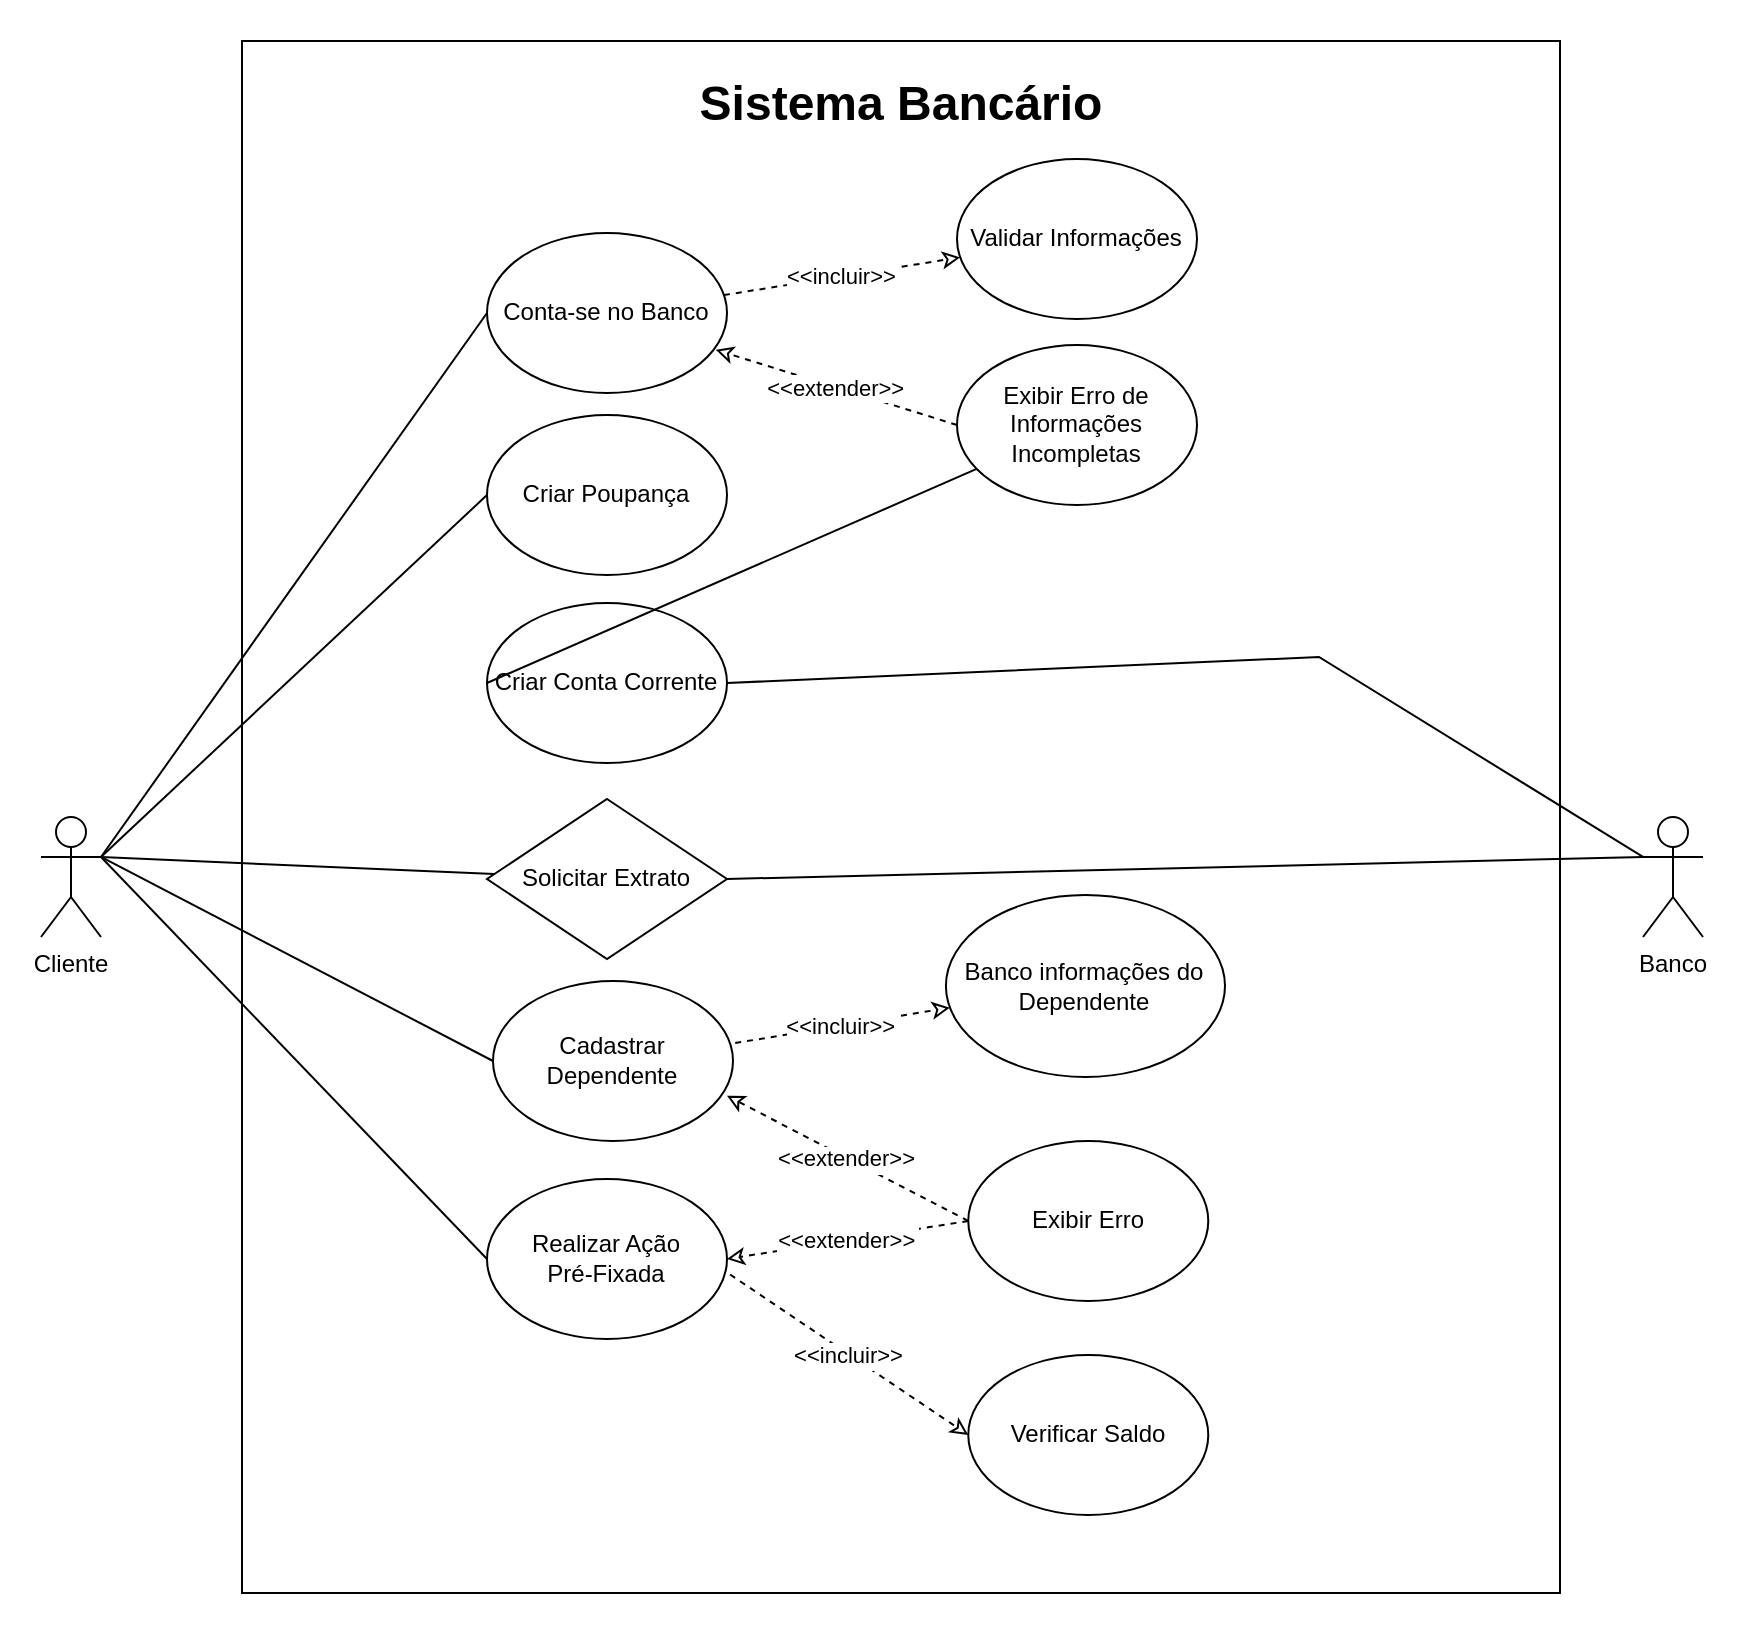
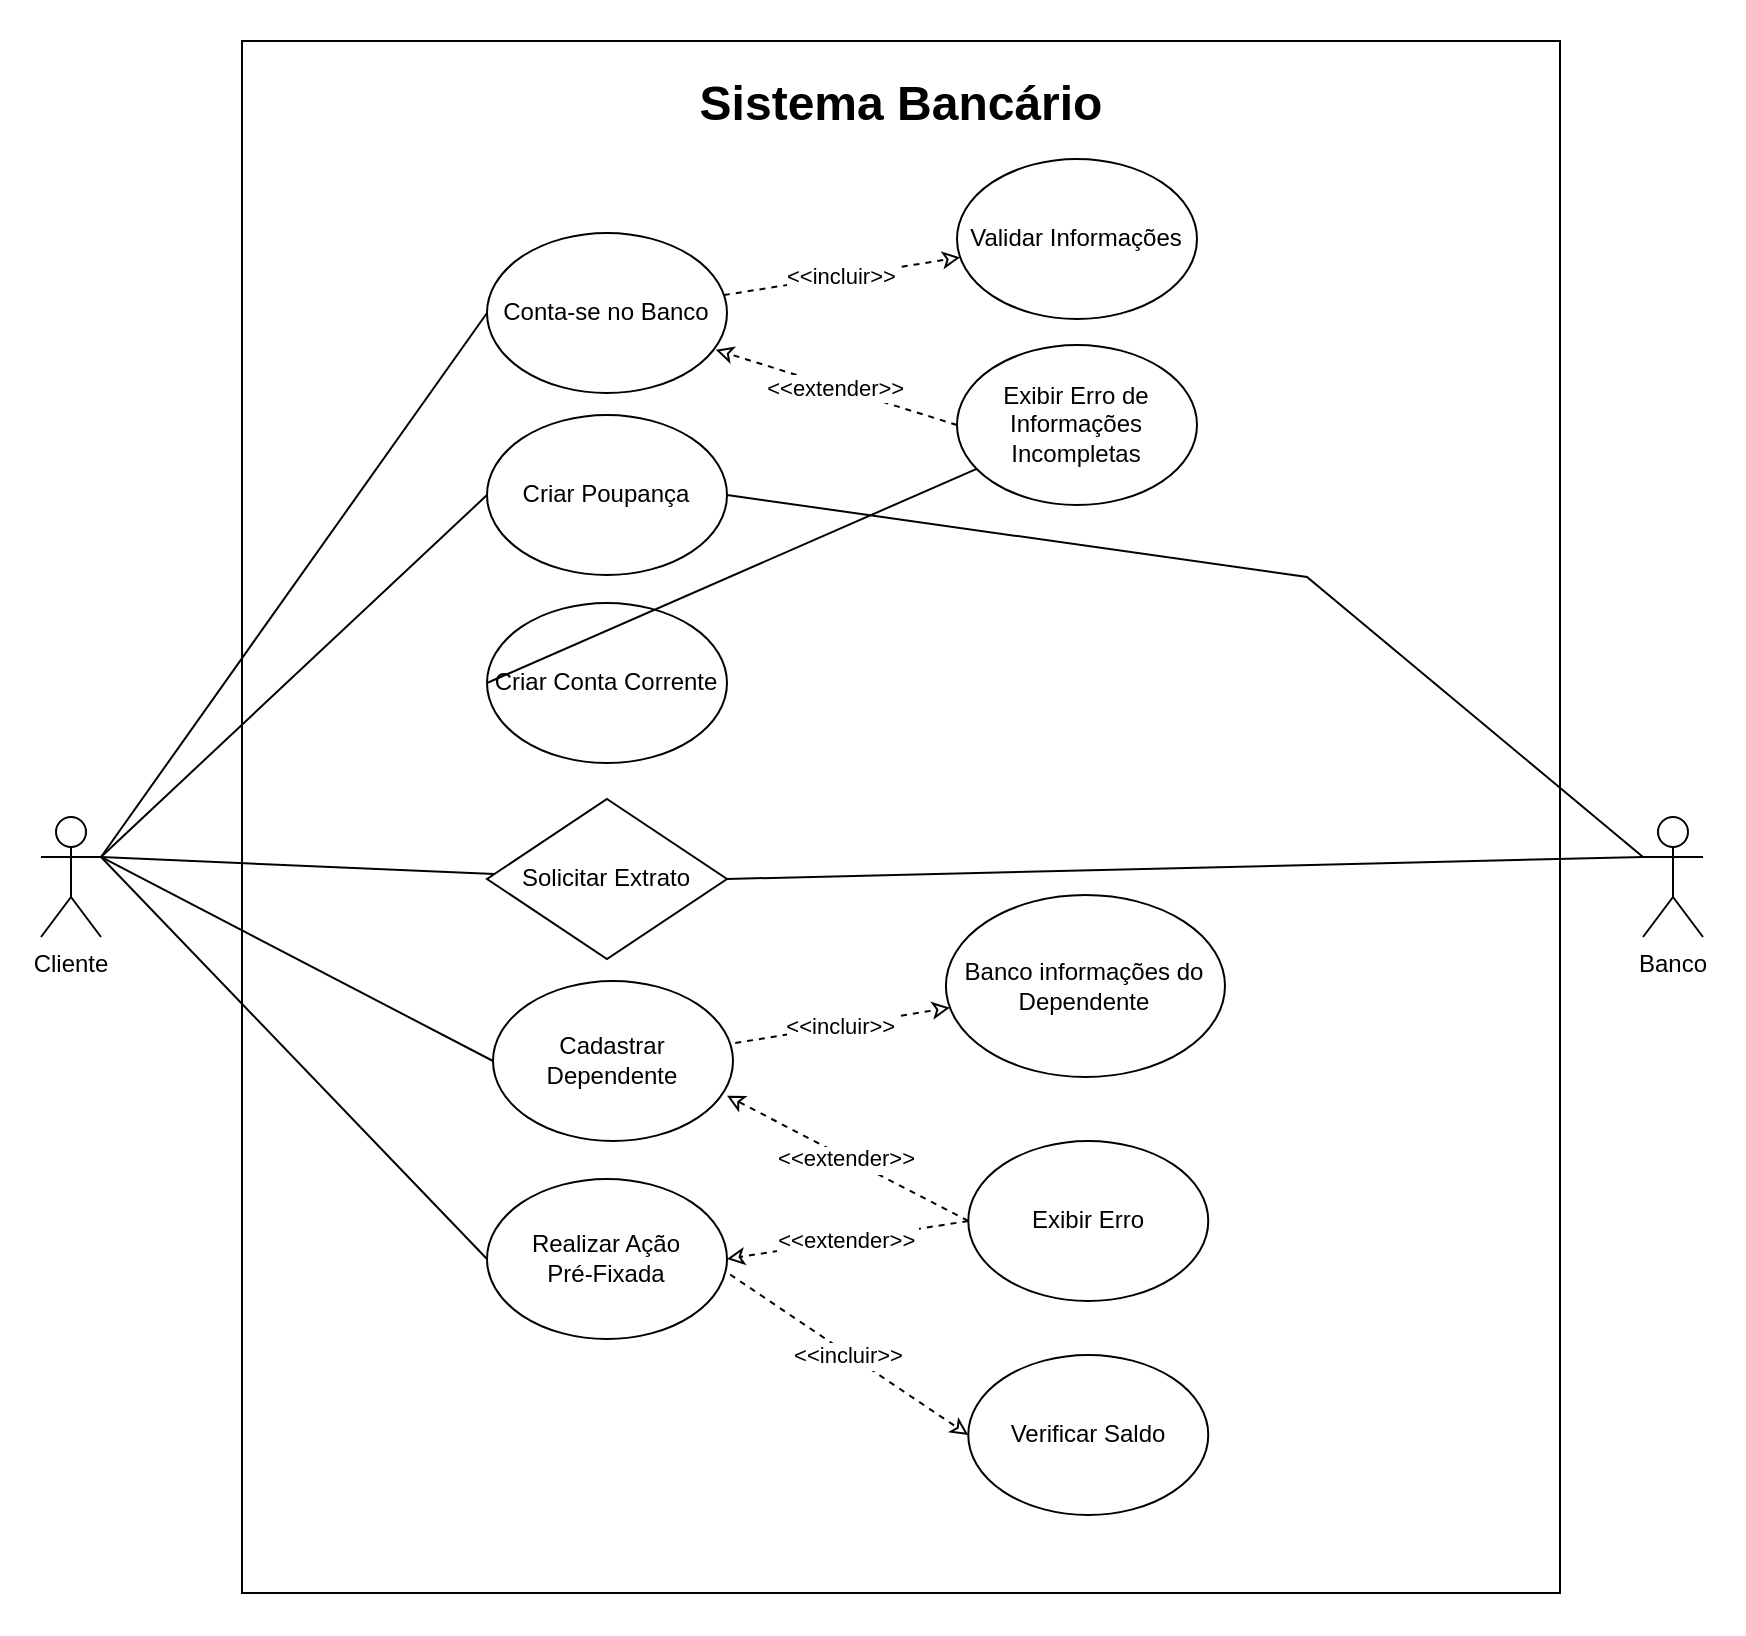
none -> (1295, 575)
(1205, 662) -> none
